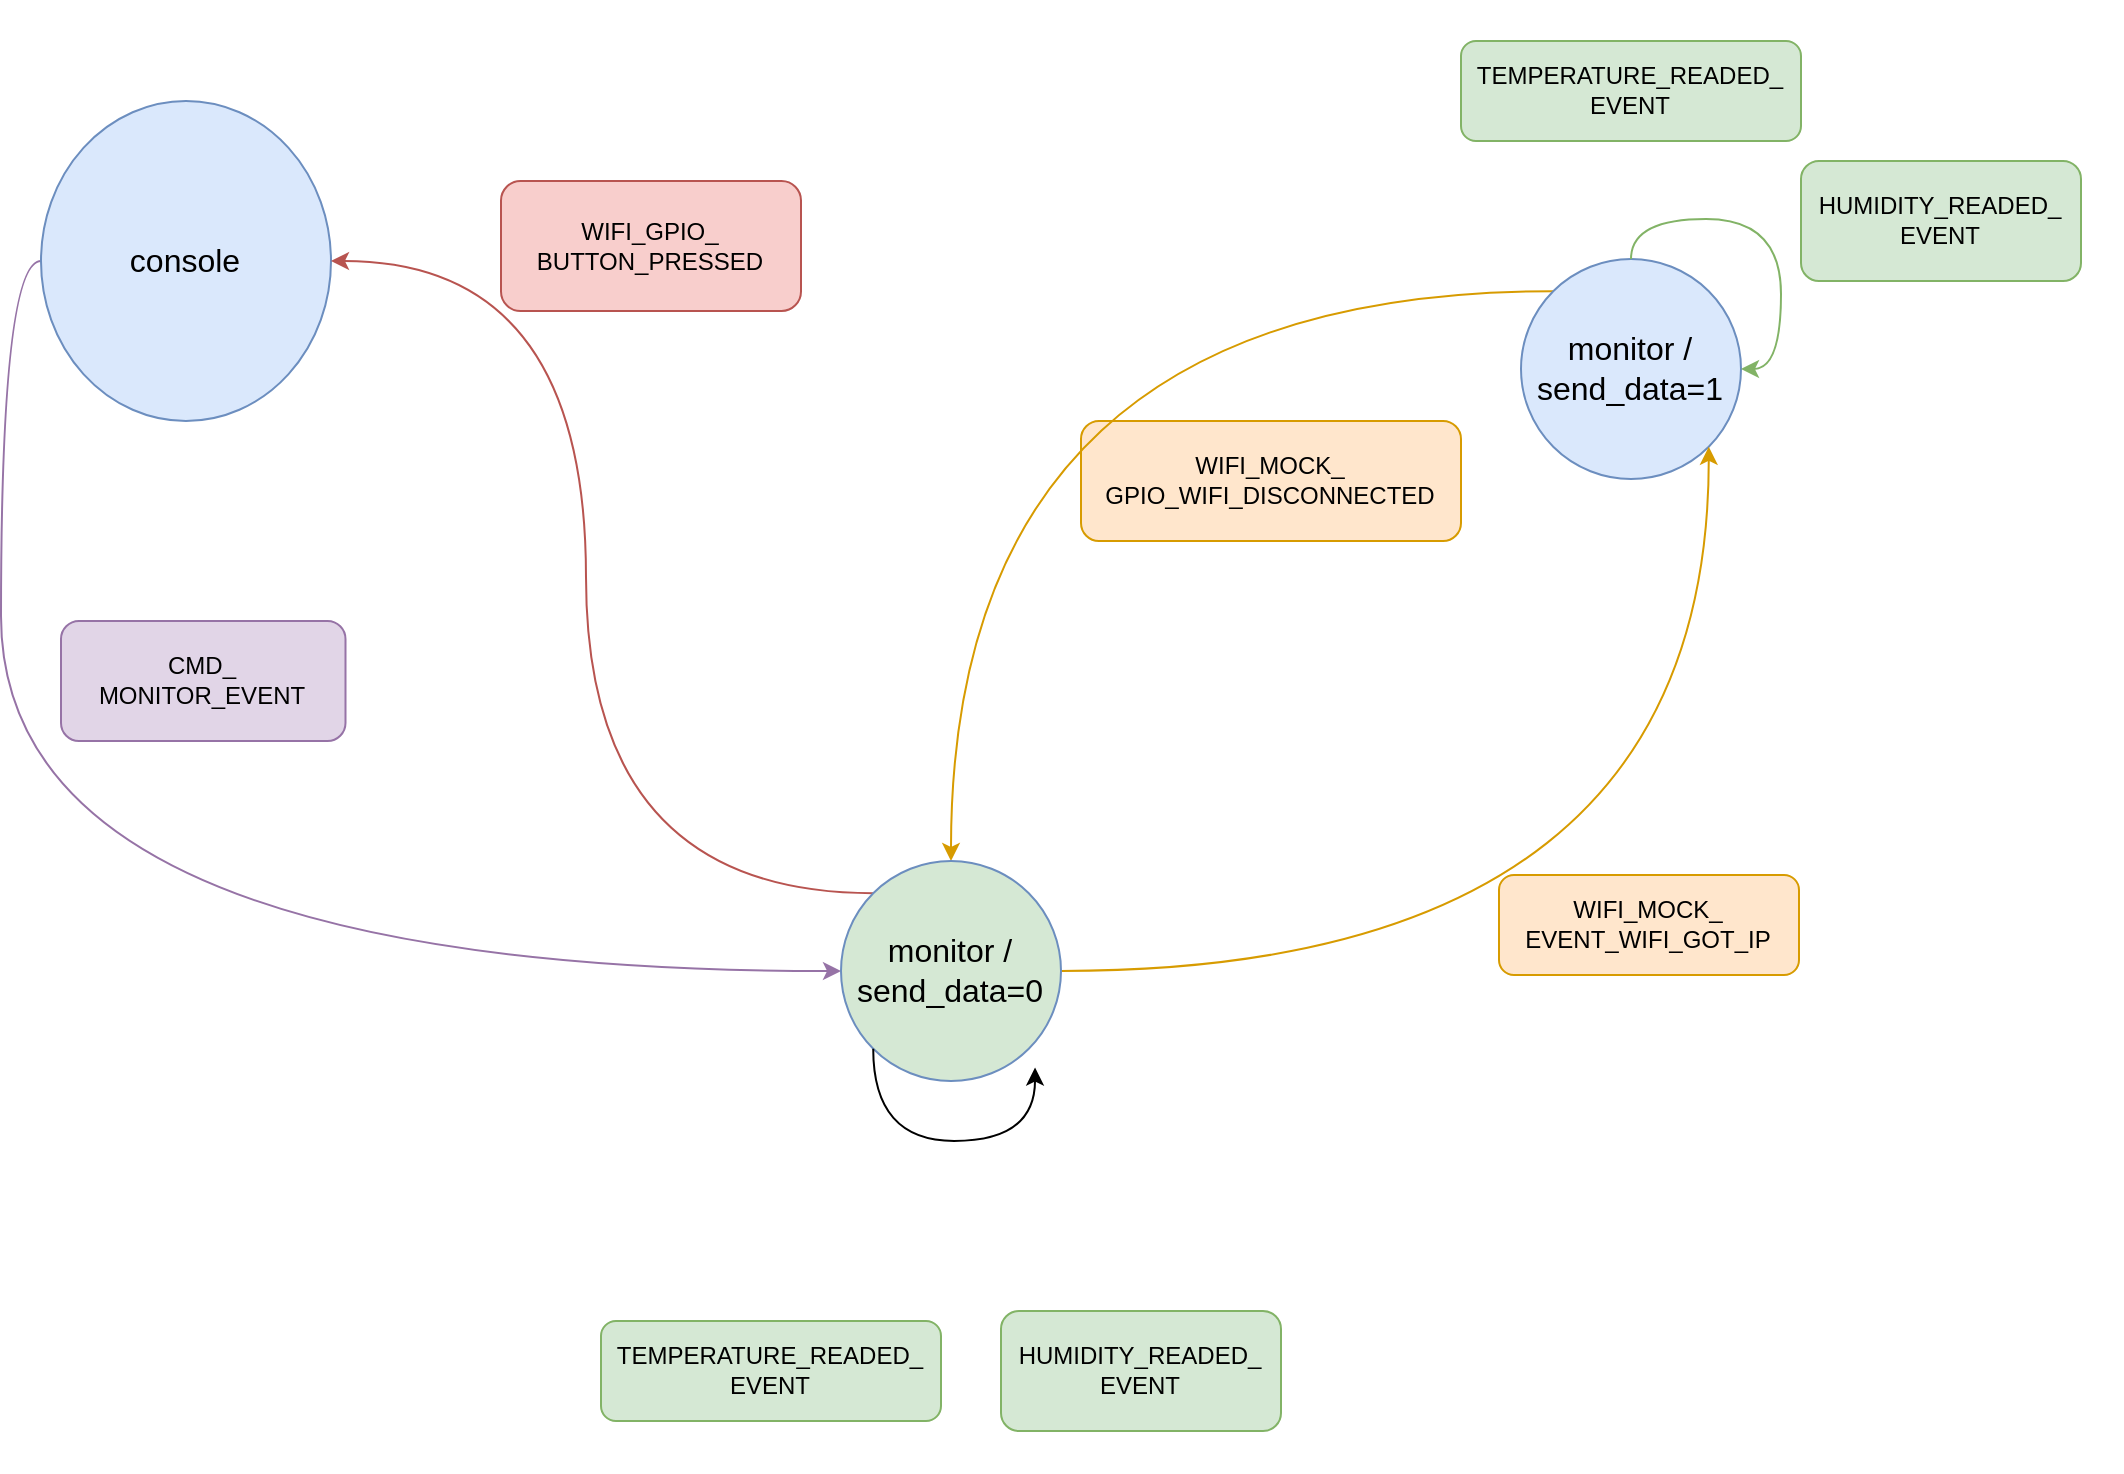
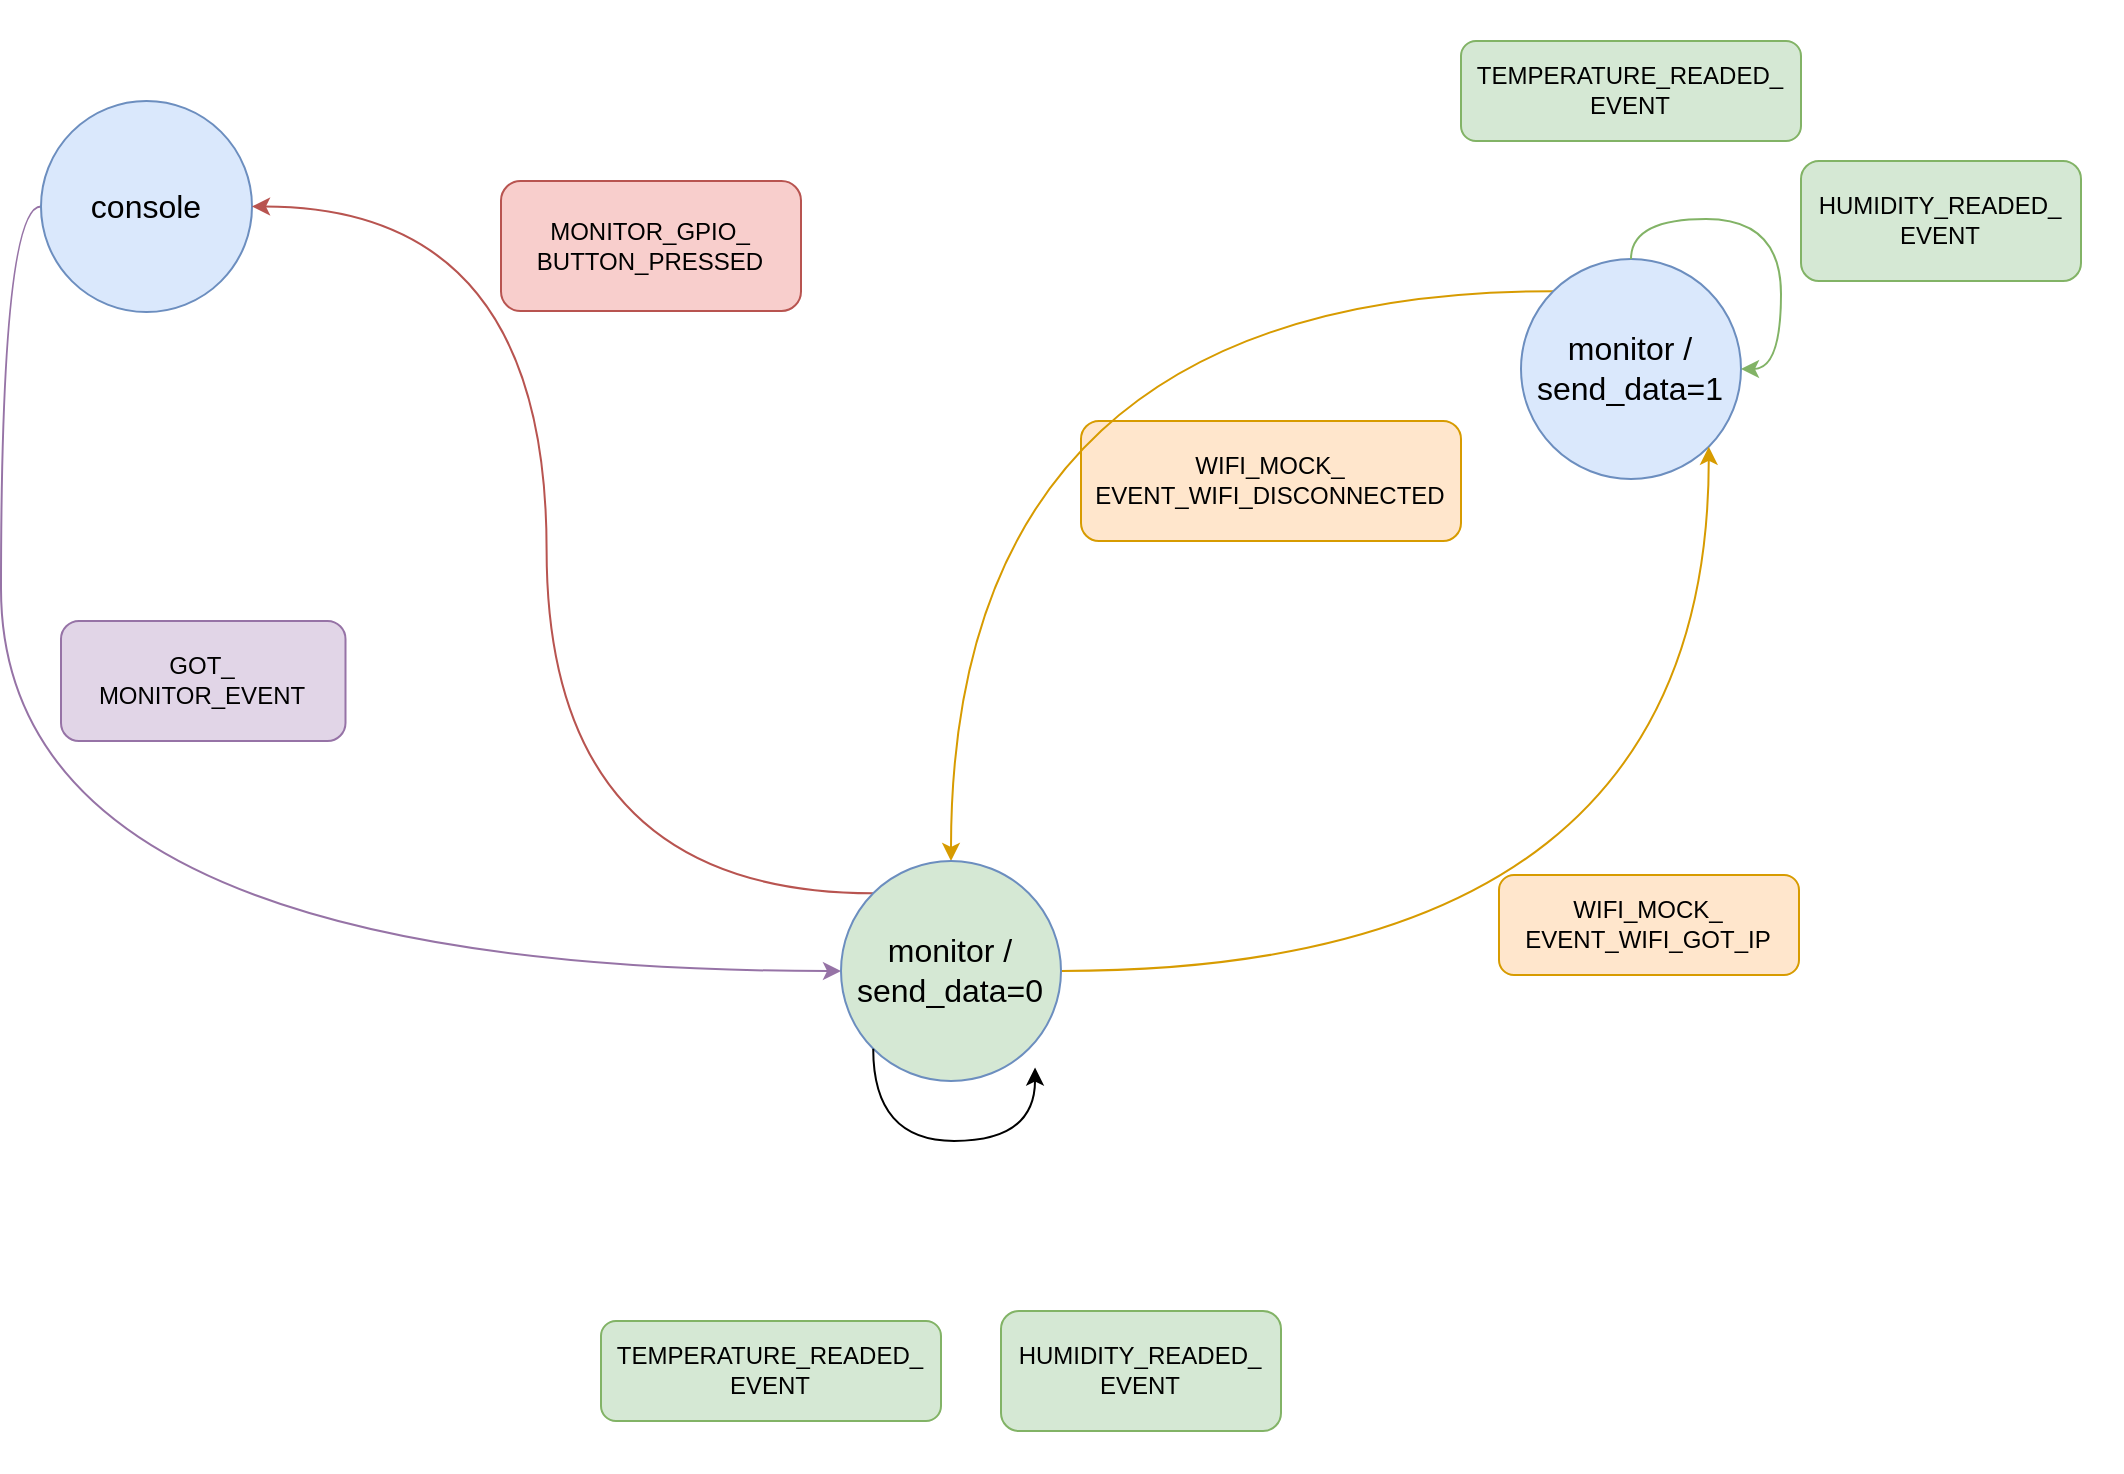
(651, 247) -> (651, 247)
(186, 261) -> (147, 207)
(1271, 481) -> (1271, 481)
(203, 681) -> (203, 681)
